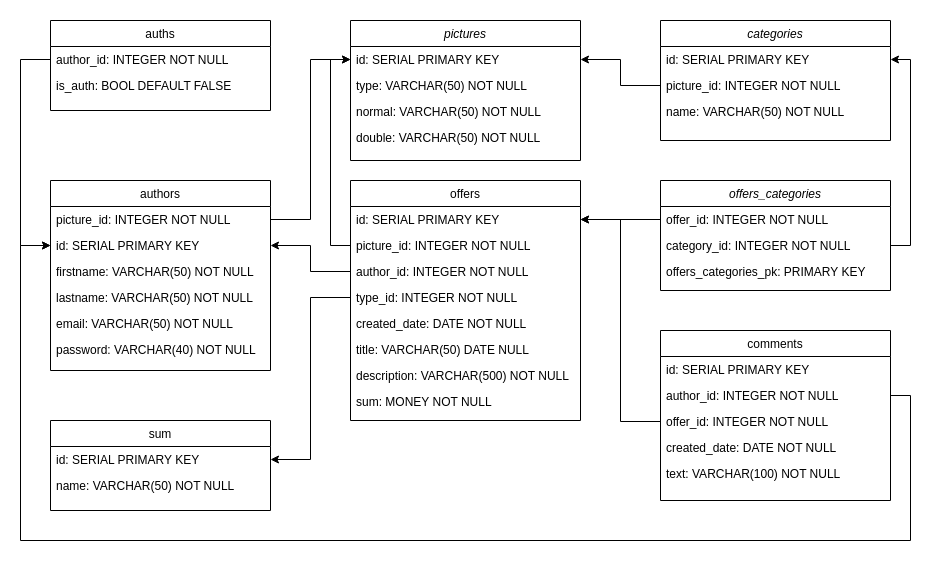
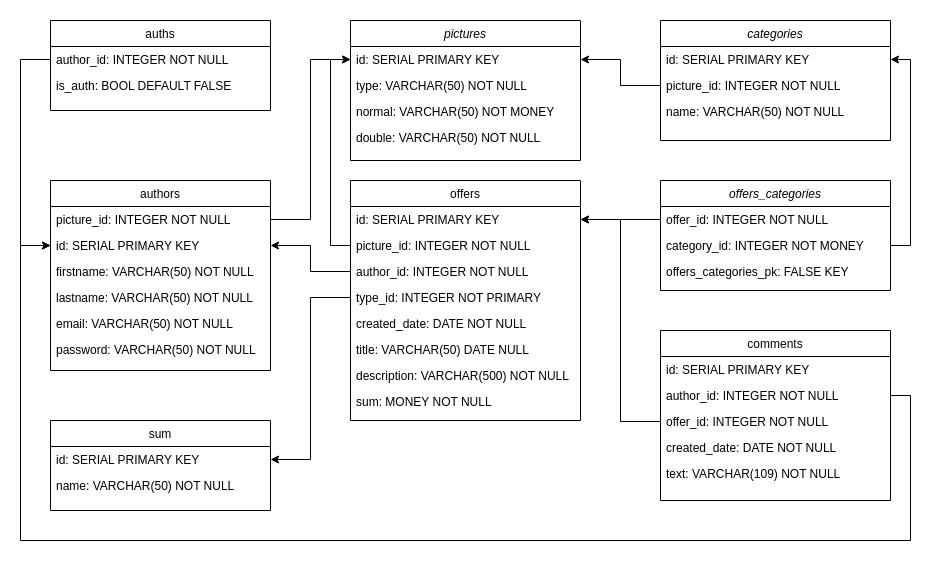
(442, 112) -> (446, 112)
(756, 246) -> (759, 246)
(771, 272) -> (764, 272)
(434, 298) -> (444, 298)
(152, 350) -> (152, 350)
(754, 474) -> (754, 474)
